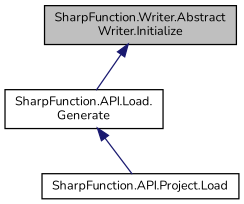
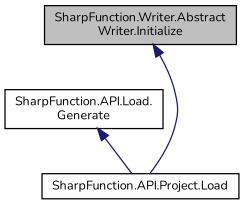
(109, 72) -> (177, 116)
